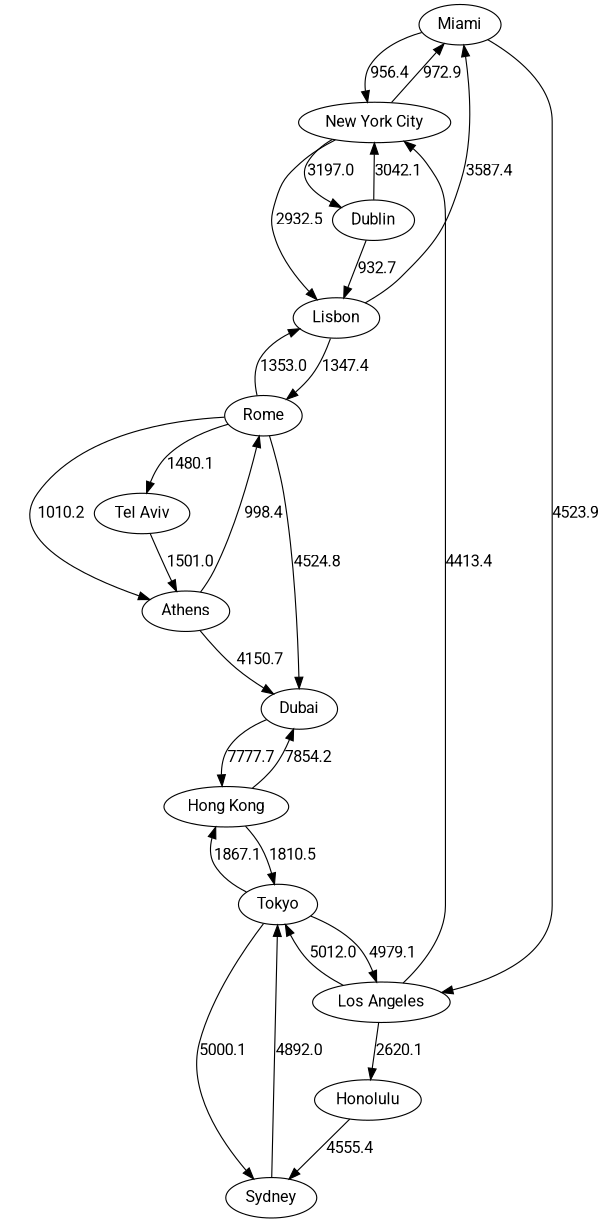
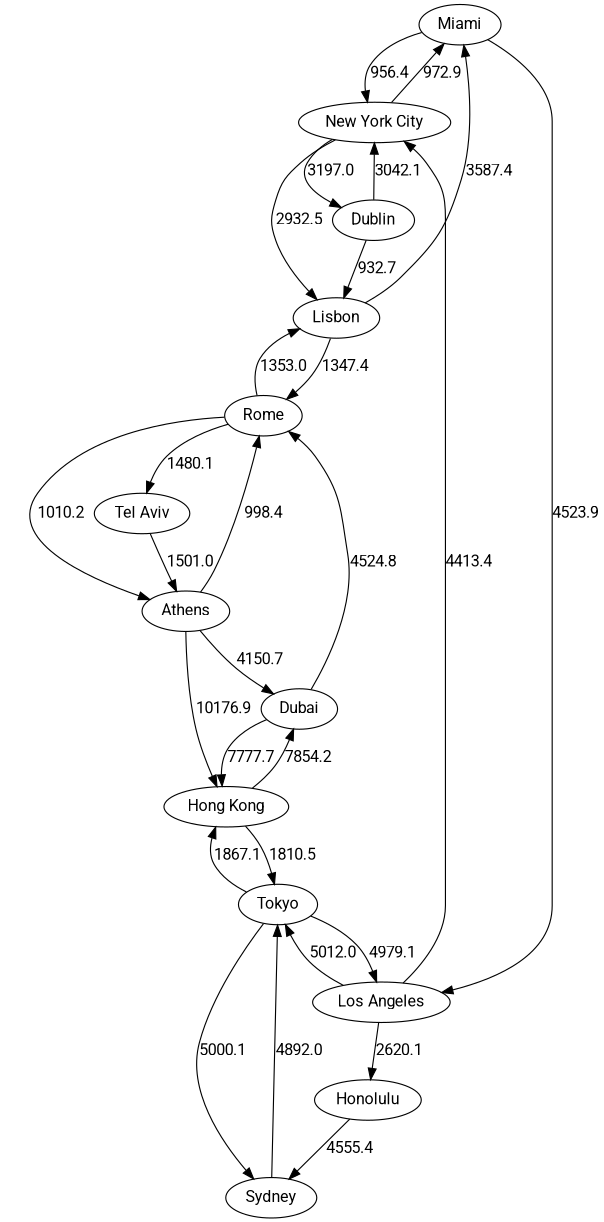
(292, 555) -> (348, 561)
none -> (191, 705)
